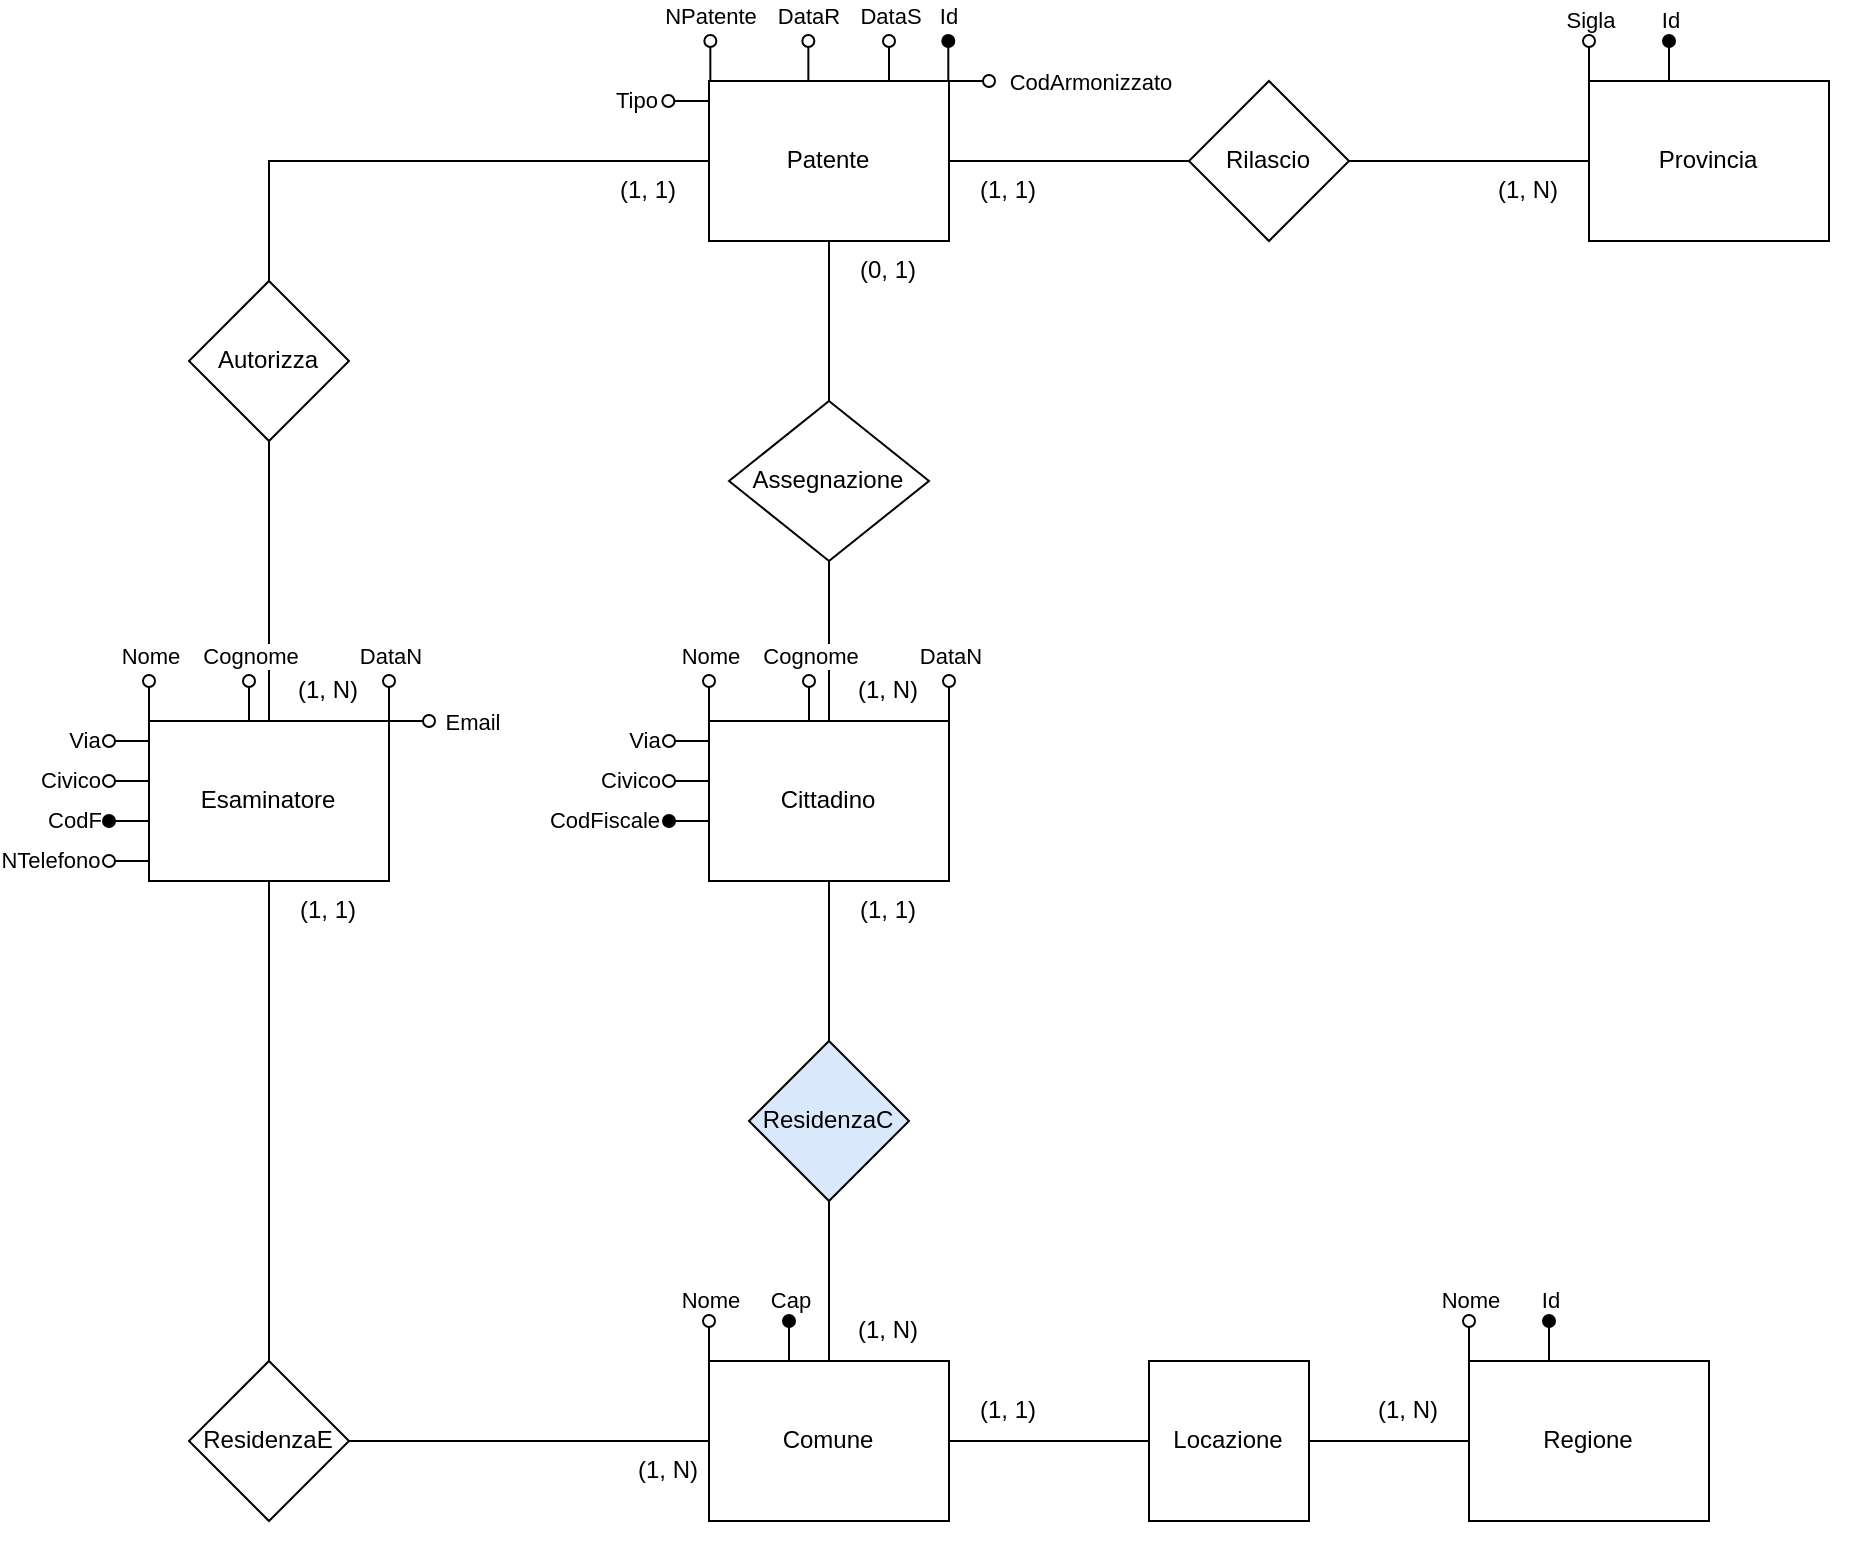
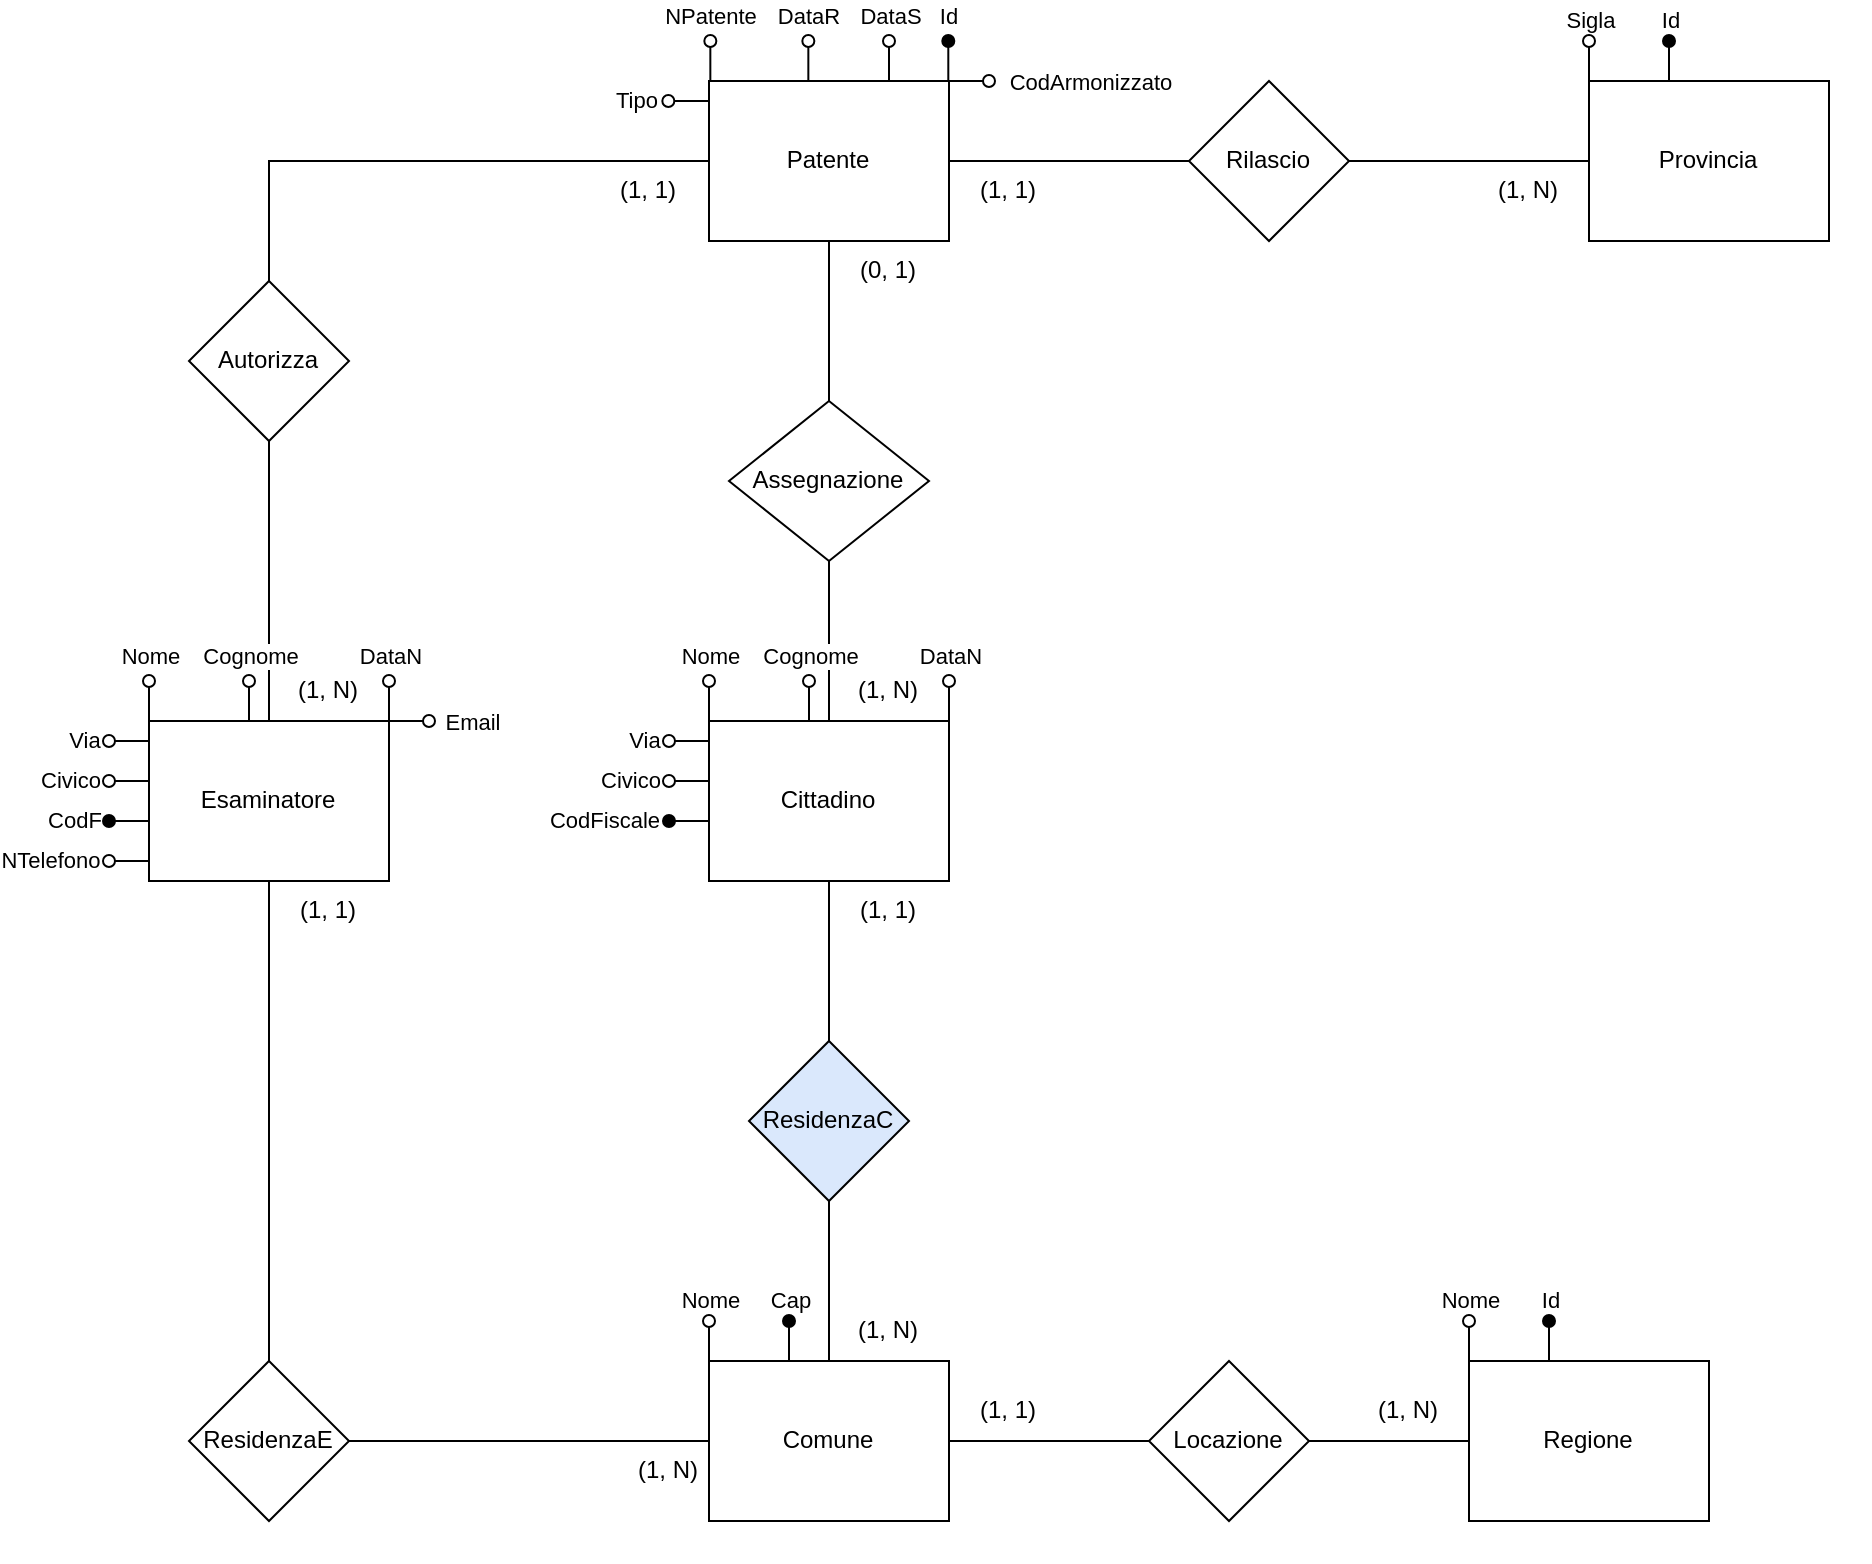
(1229, 1441) -> (1229, 1441)
